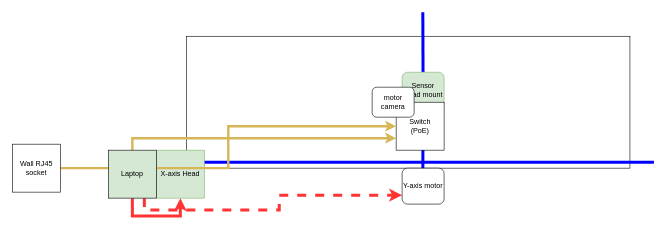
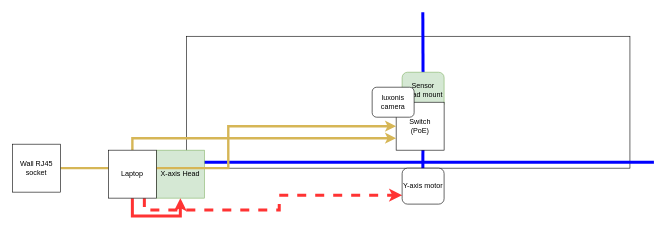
(393, 102) -> (393, 102)
(132, 174) -> (132, 174)
